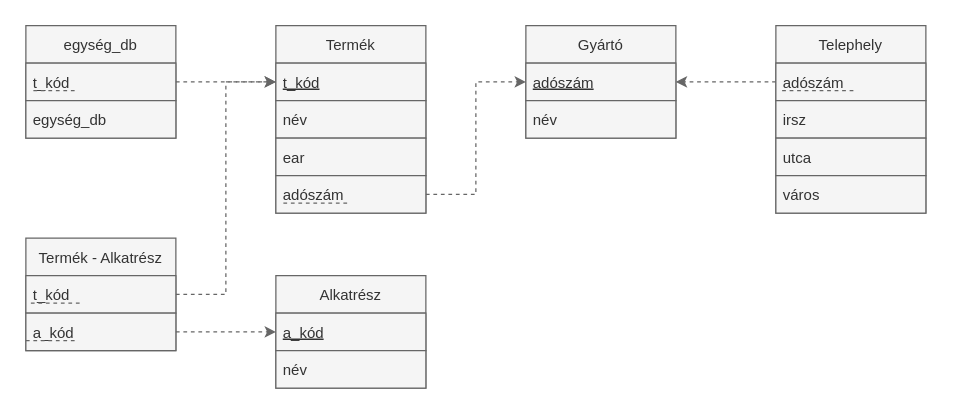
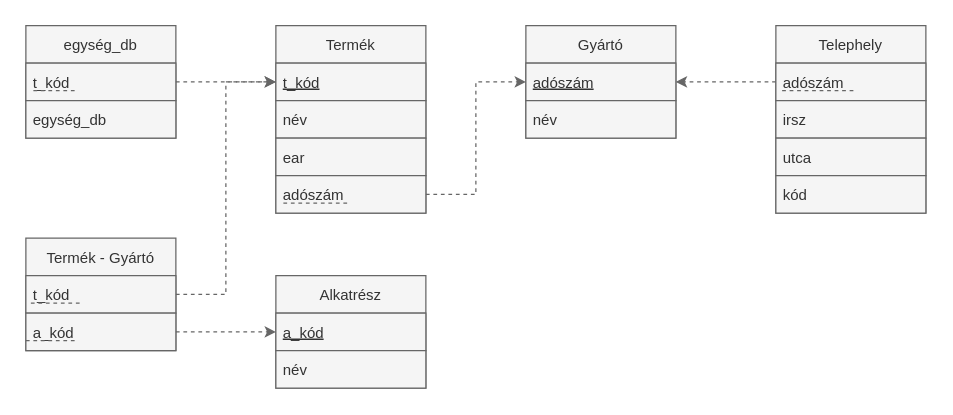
(804, 195) -> (795, 195)
(100, 258) -> (100, 258)
